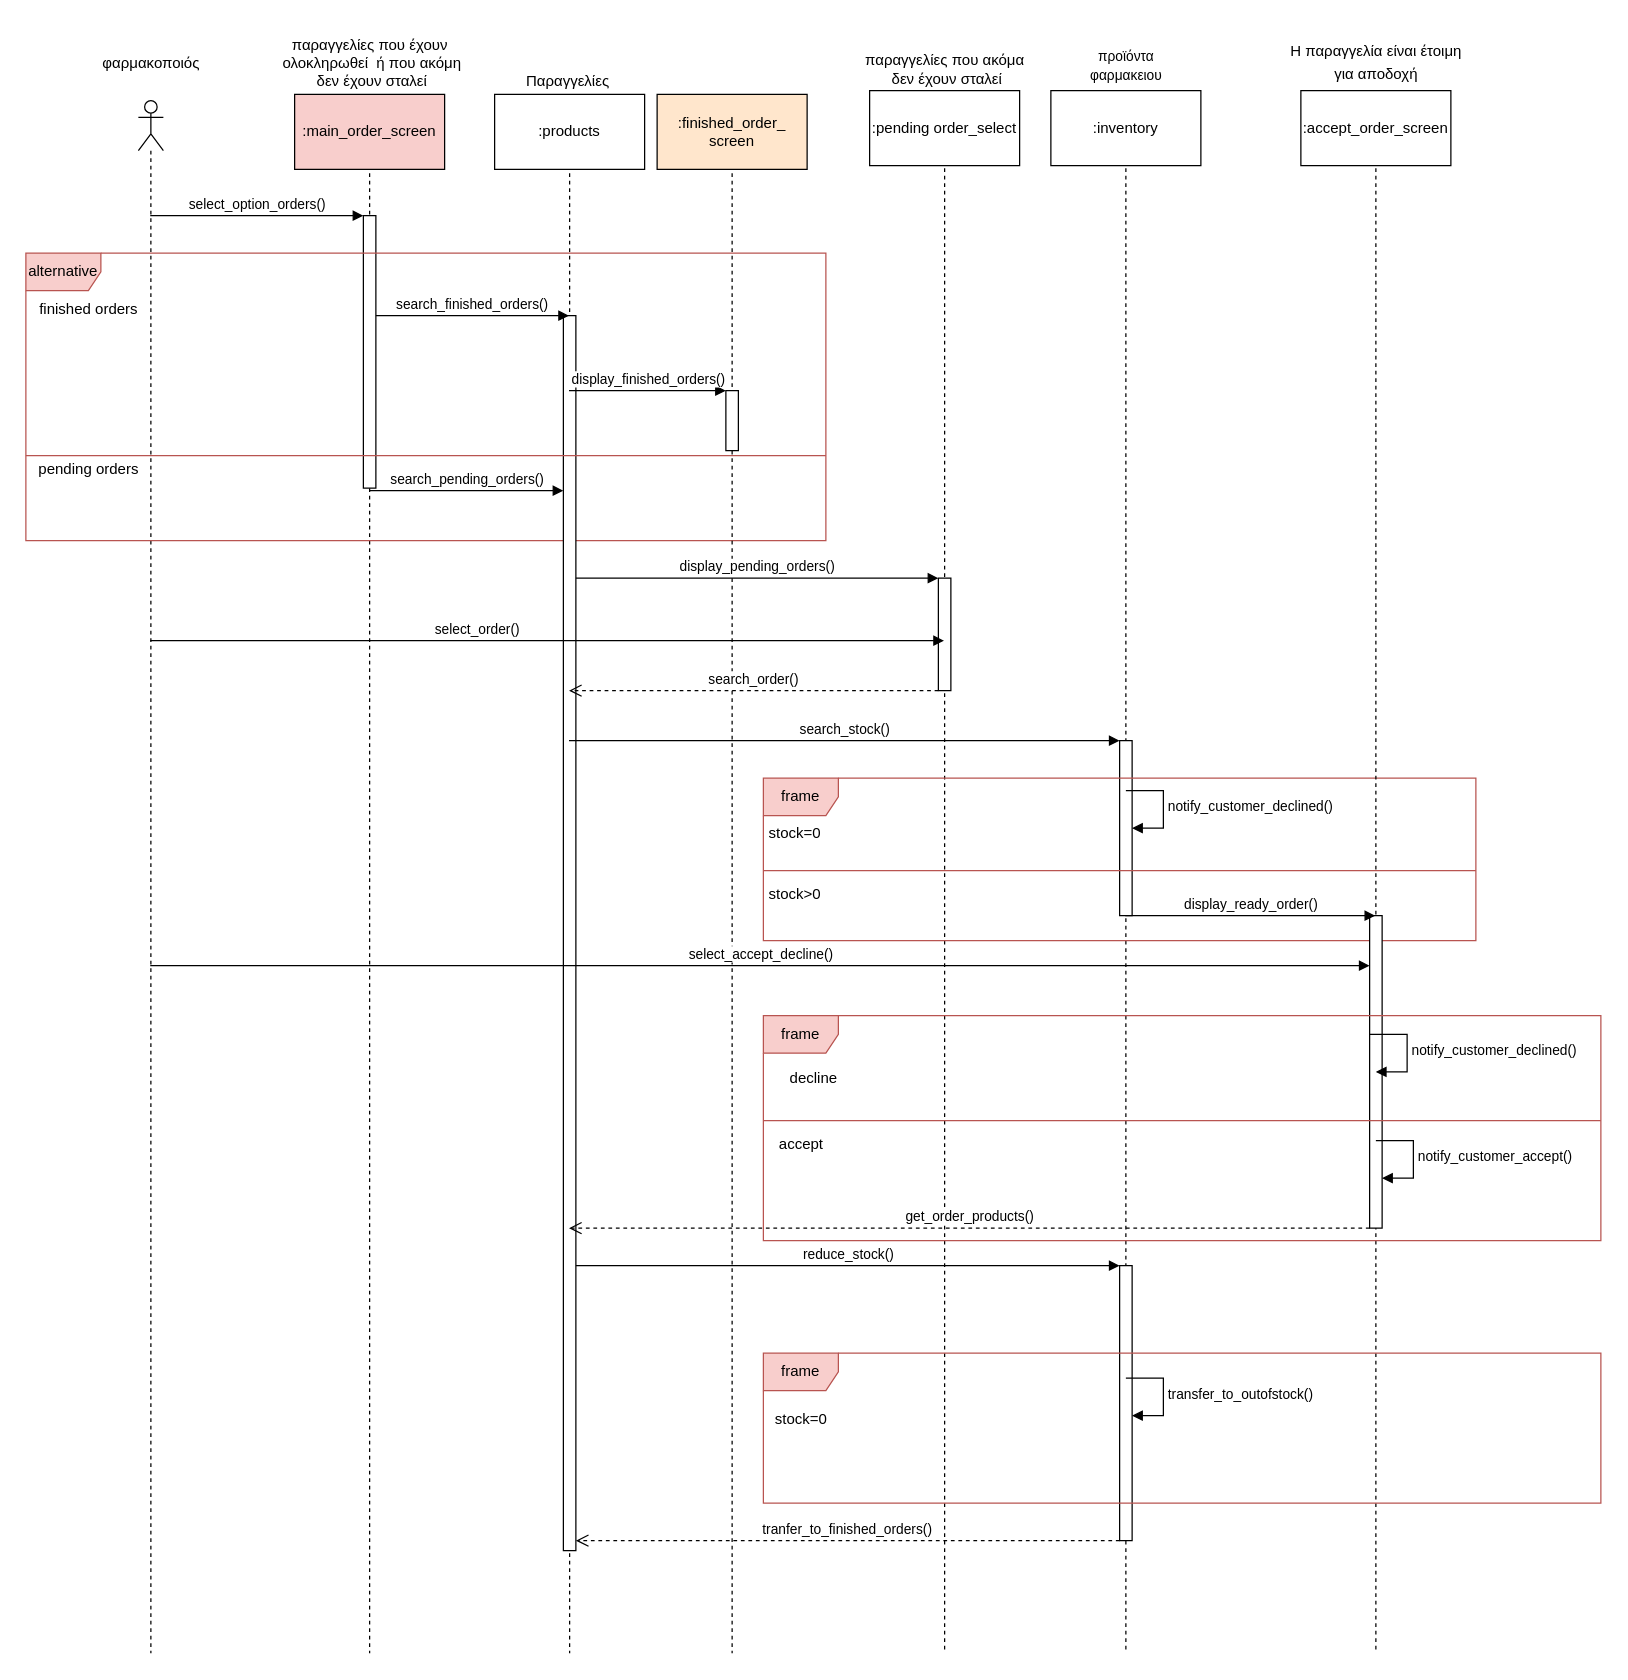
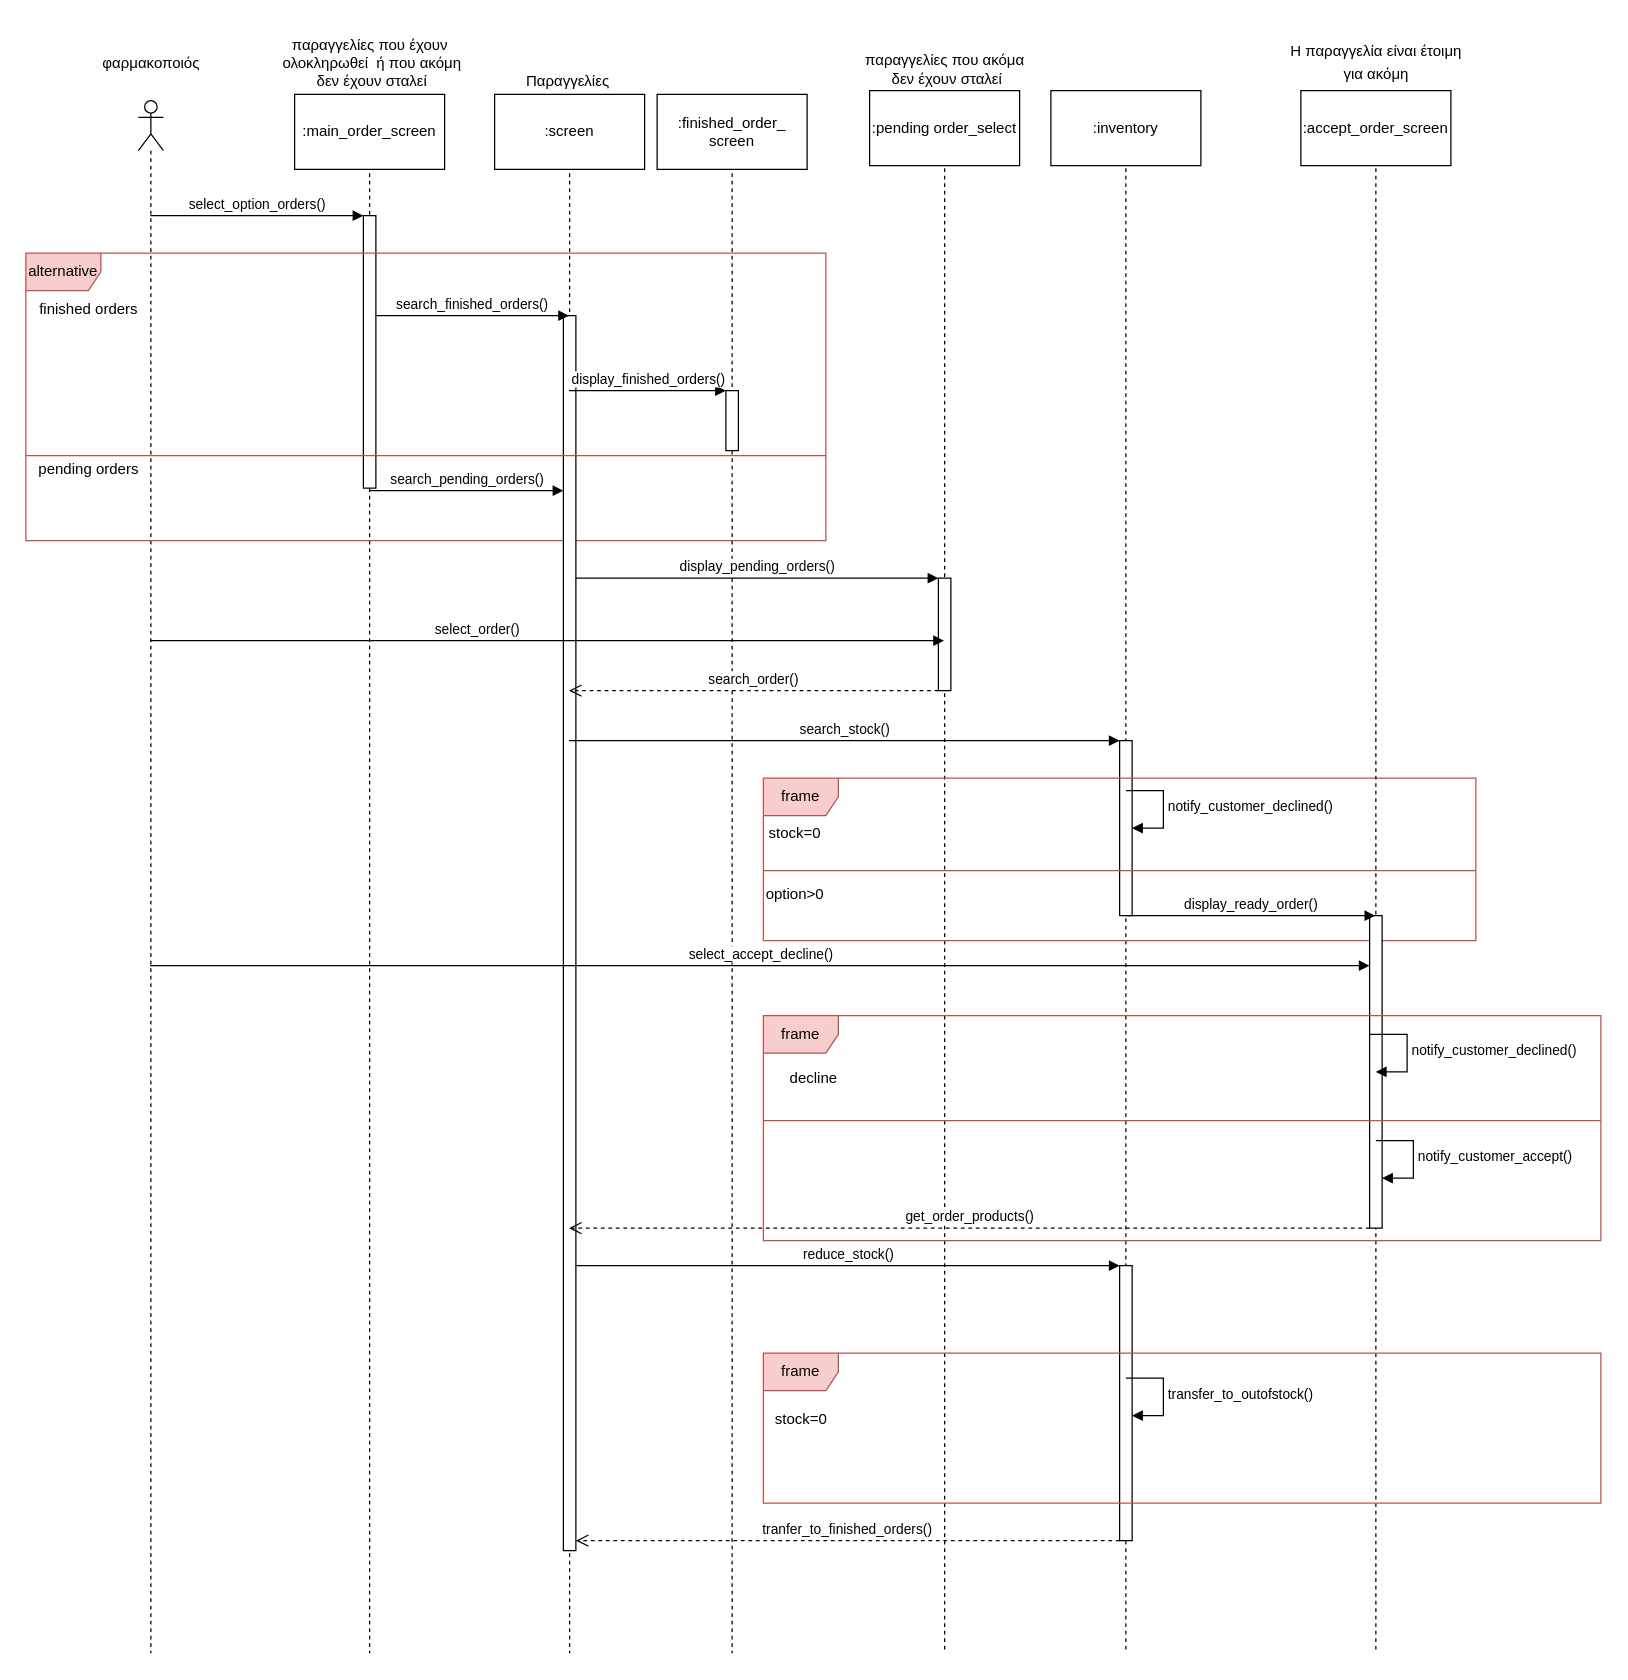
(1376, 63) -> (1376, 63)
(1126, 66) -> none
(369, 132) -> (369, 132)
(569, 132) -> (569, 132)
(732, 132) -> (732, 132)
(795, 894) -> (795, 894)
(801, 1144) -> none
